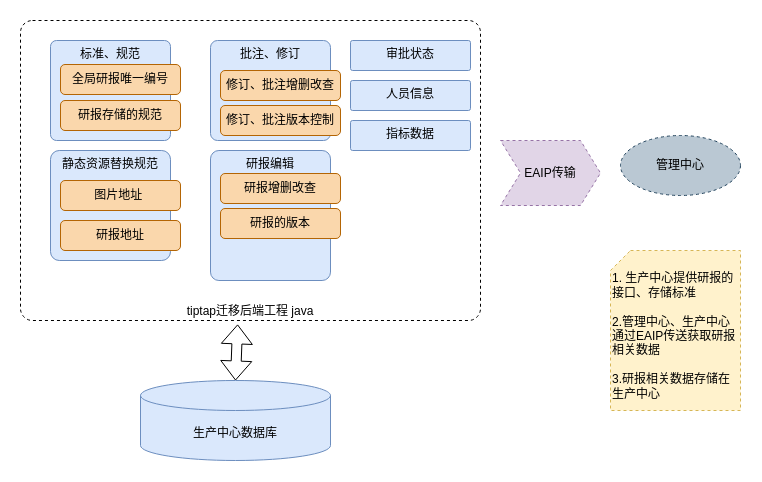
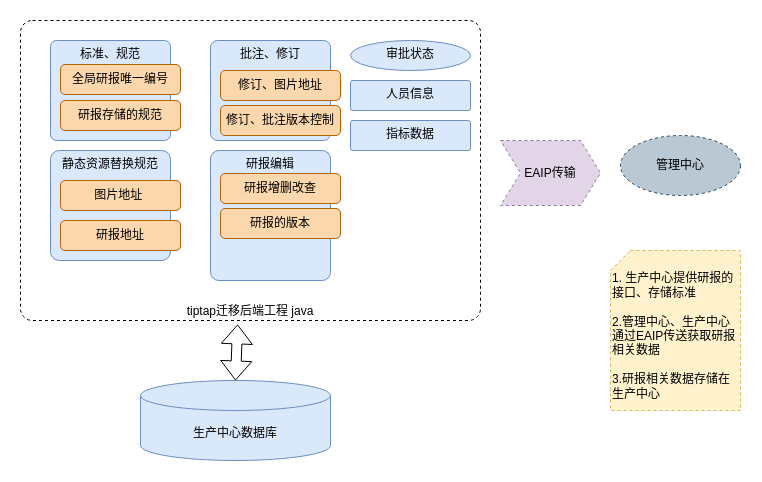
(411, 56) -> (411, 56)
(281, 86) -> (281, 86)
